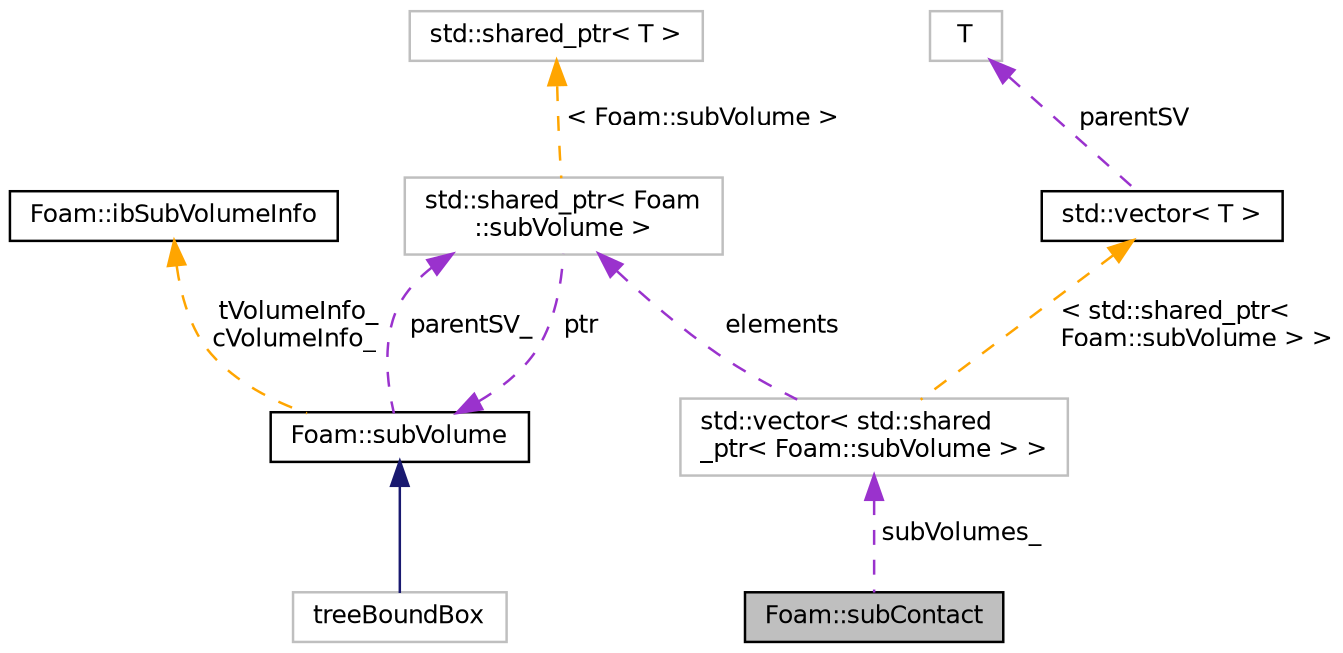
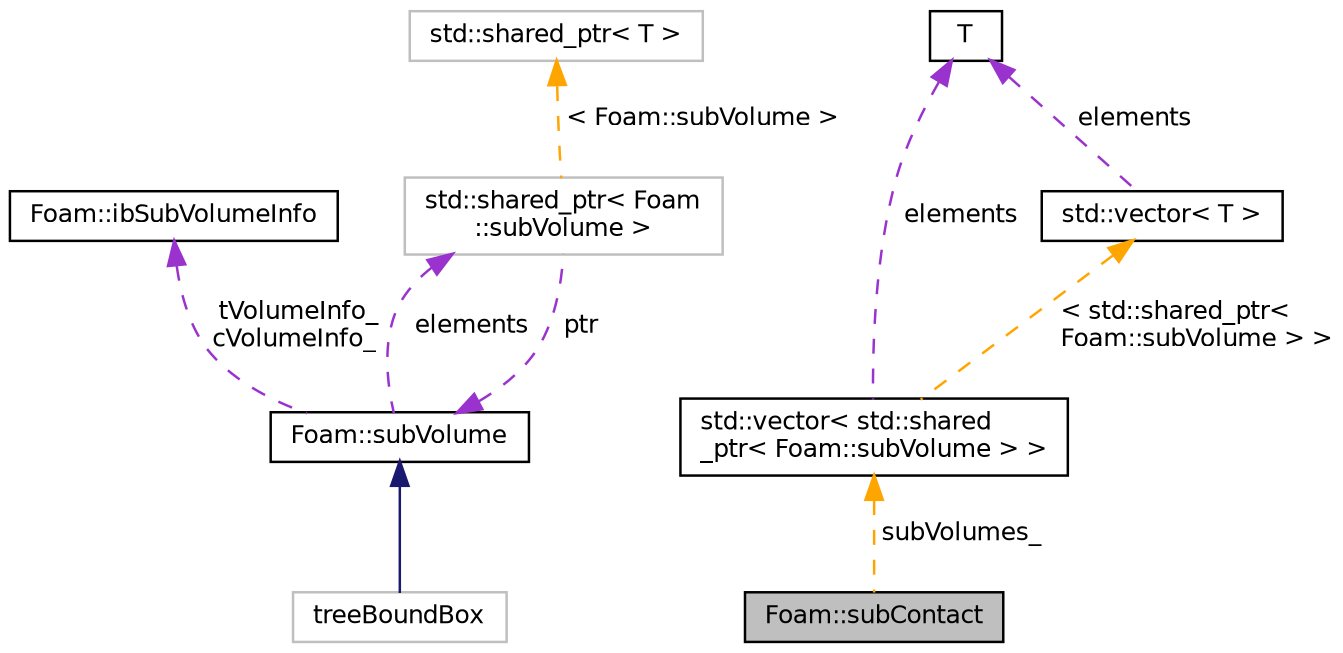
(966, 36) -> (966, 36)
(1131, 119) -> (1131, 119)
(468, 327) -> (468, 327)
(702, 343) -> (884, 236)
(217, 360) -> (217, 360)
(874, 437) -> (874, 437)
(874, 546) -> (874, 546)
